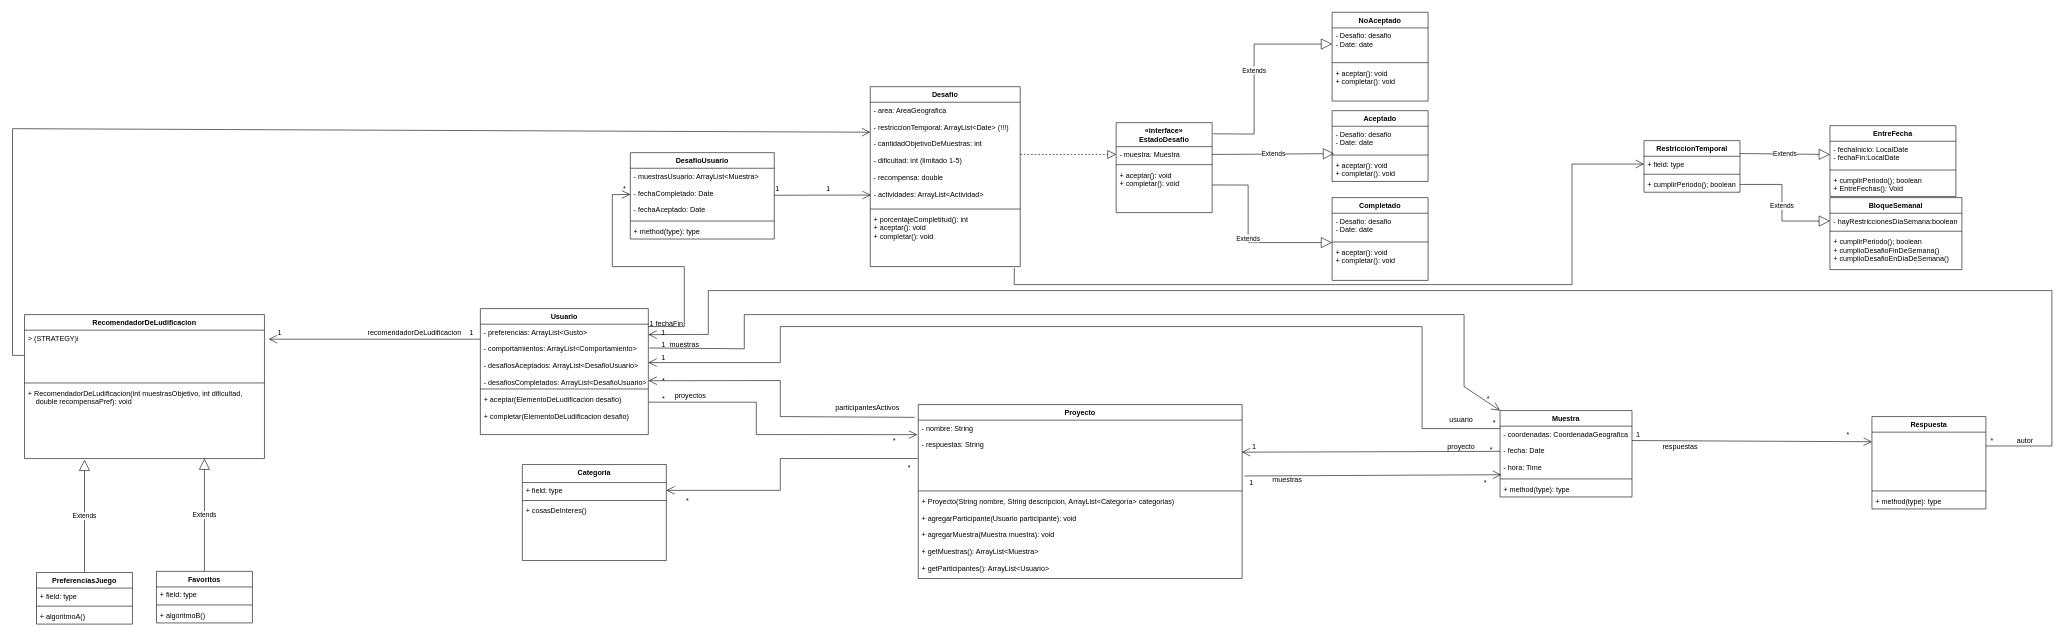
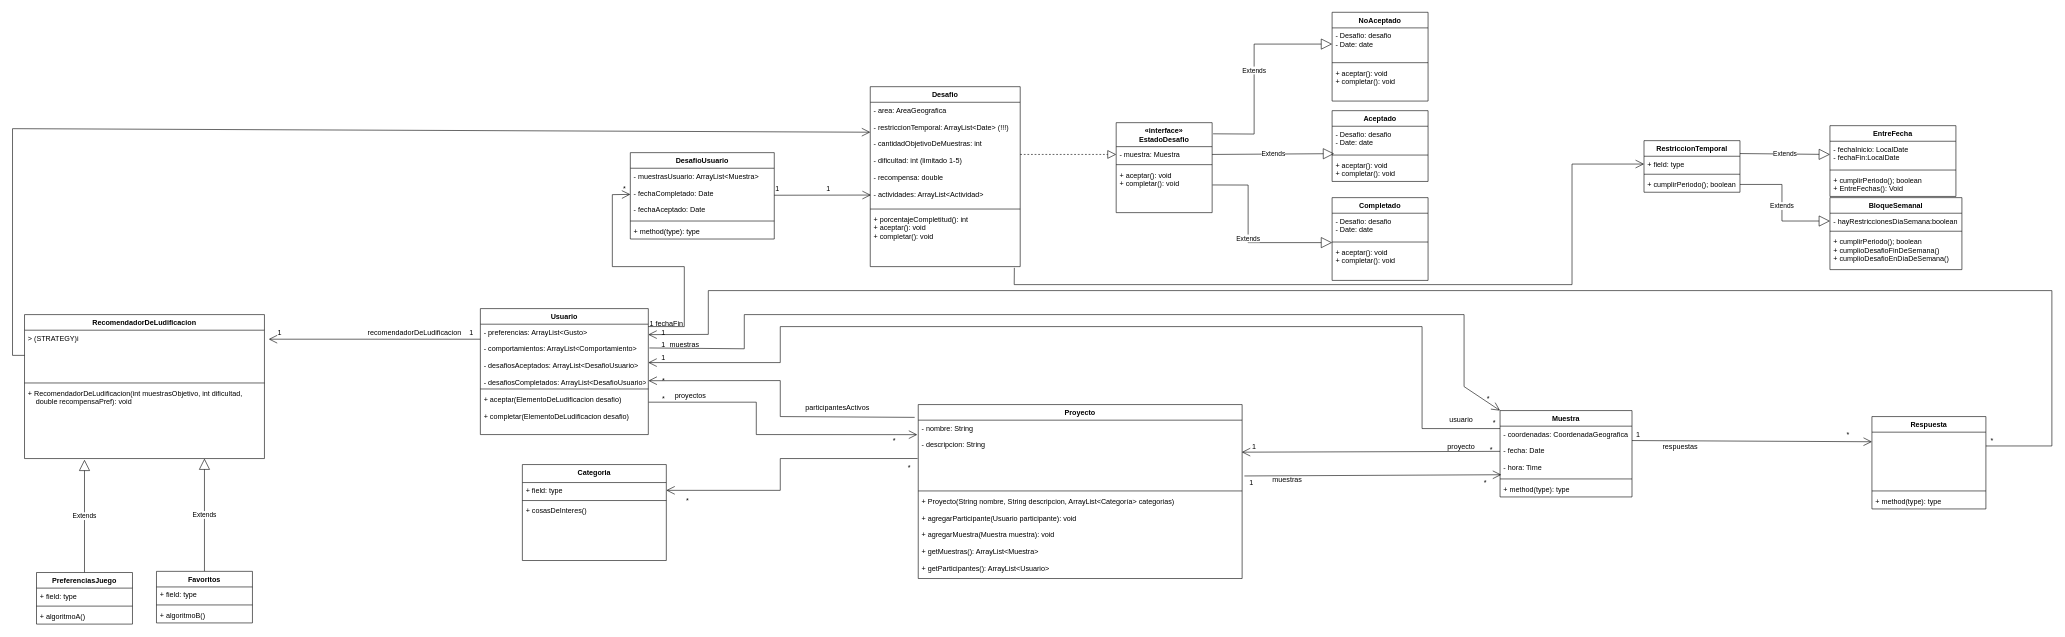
(867, 408) -> (837, 408)
(950, 428) -> (950, 428)
(2025, 441) -> none
